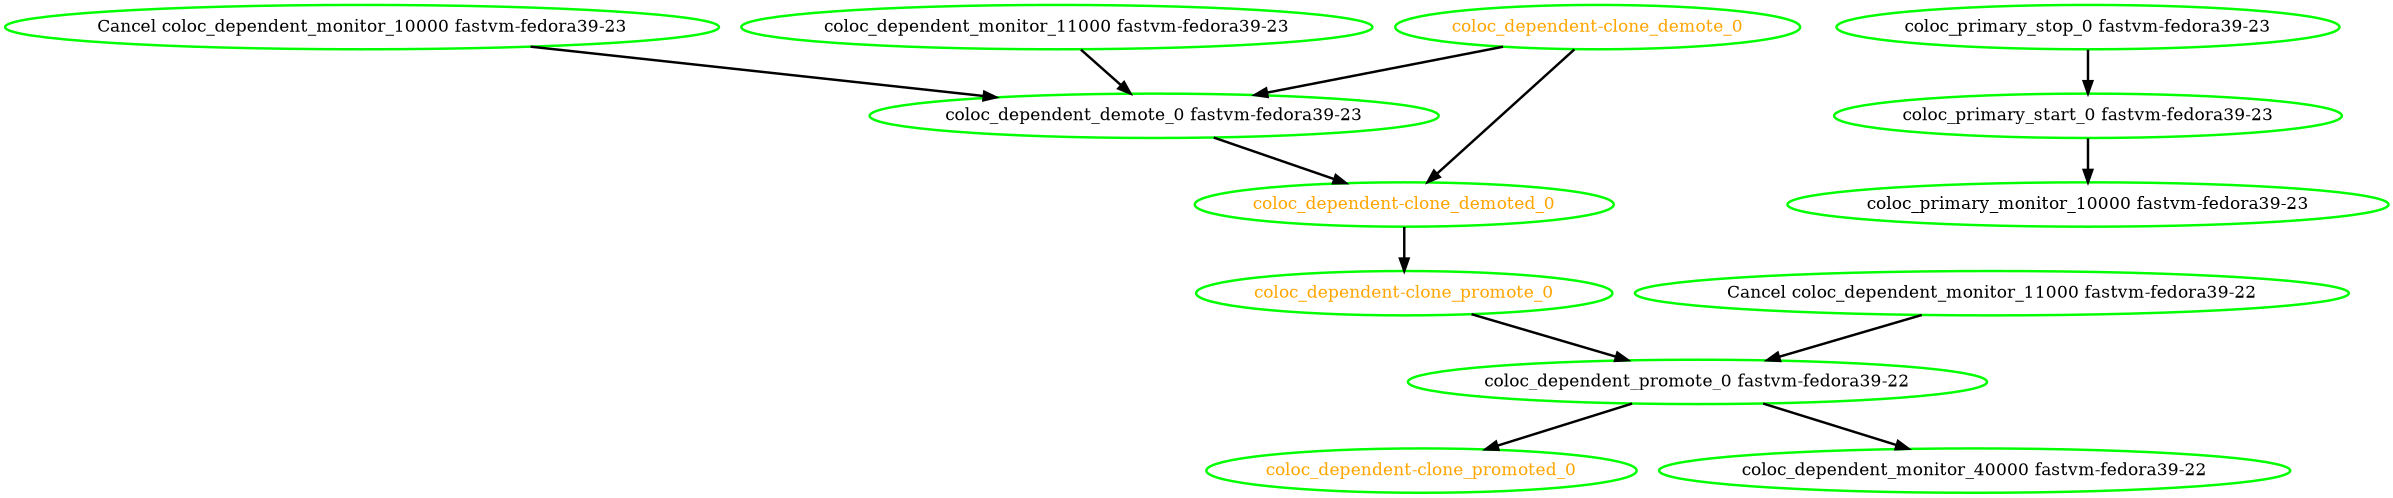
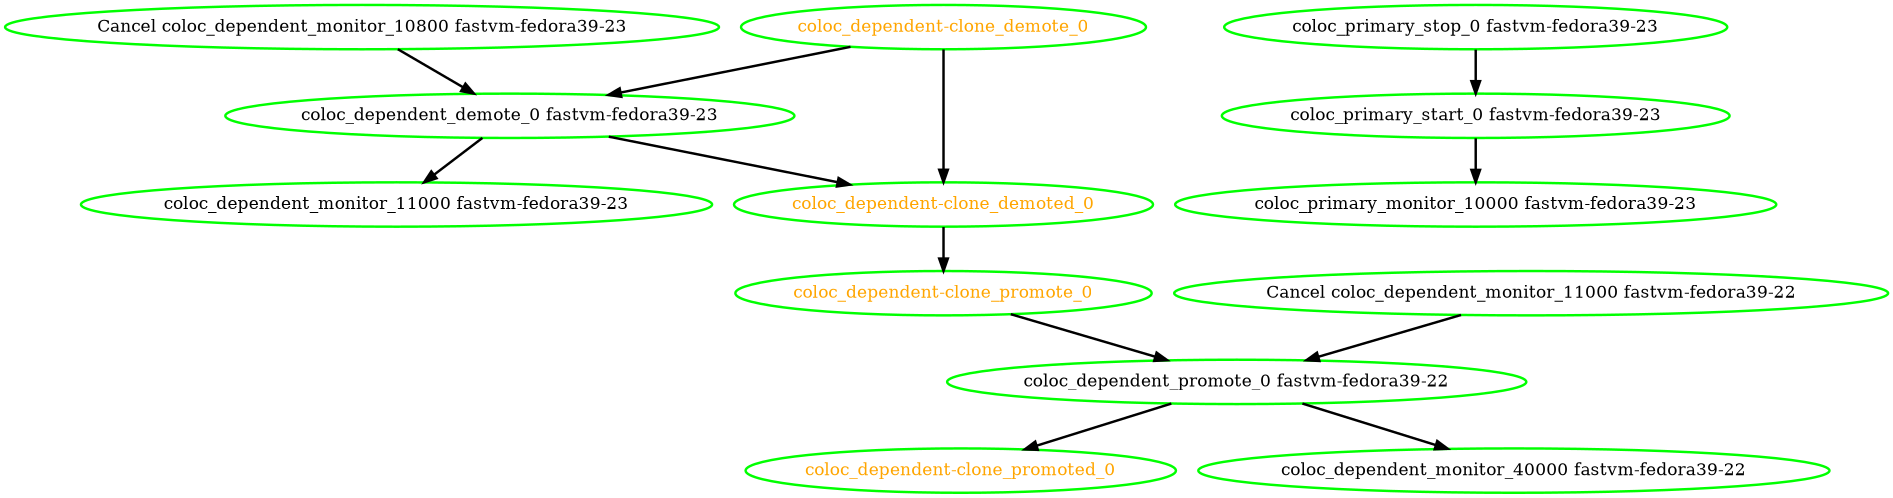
(362, 27) -> (362, 27)
(1101, 67) -> (458, 156)
